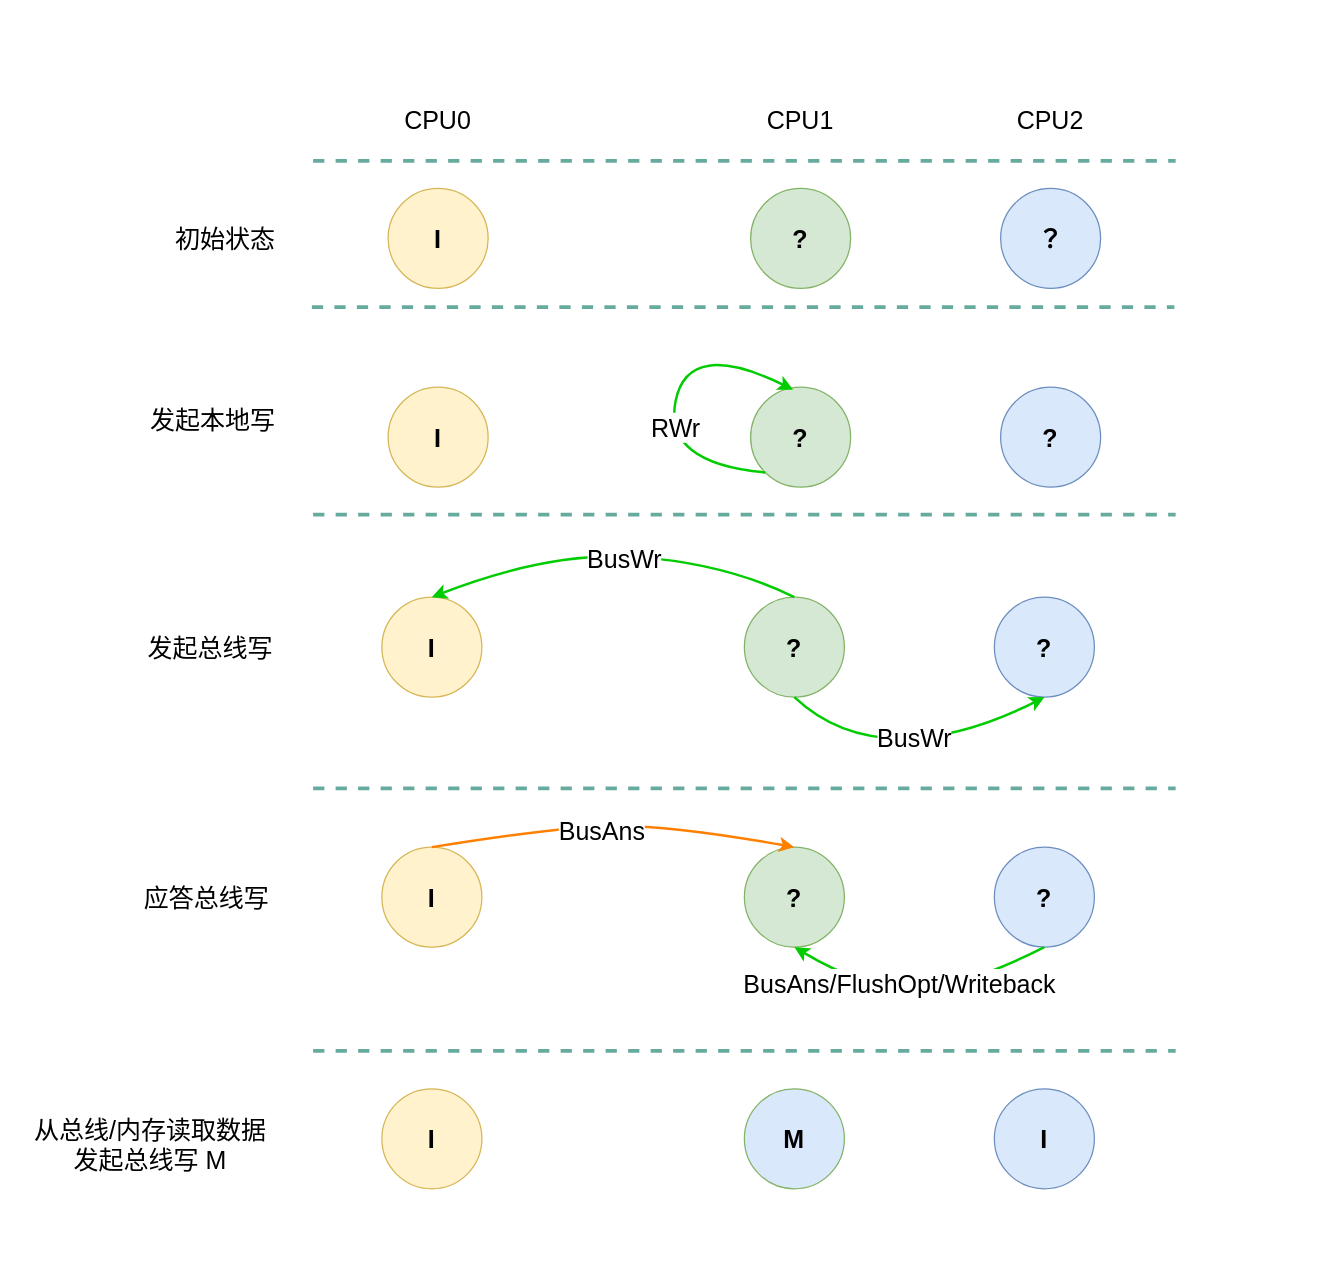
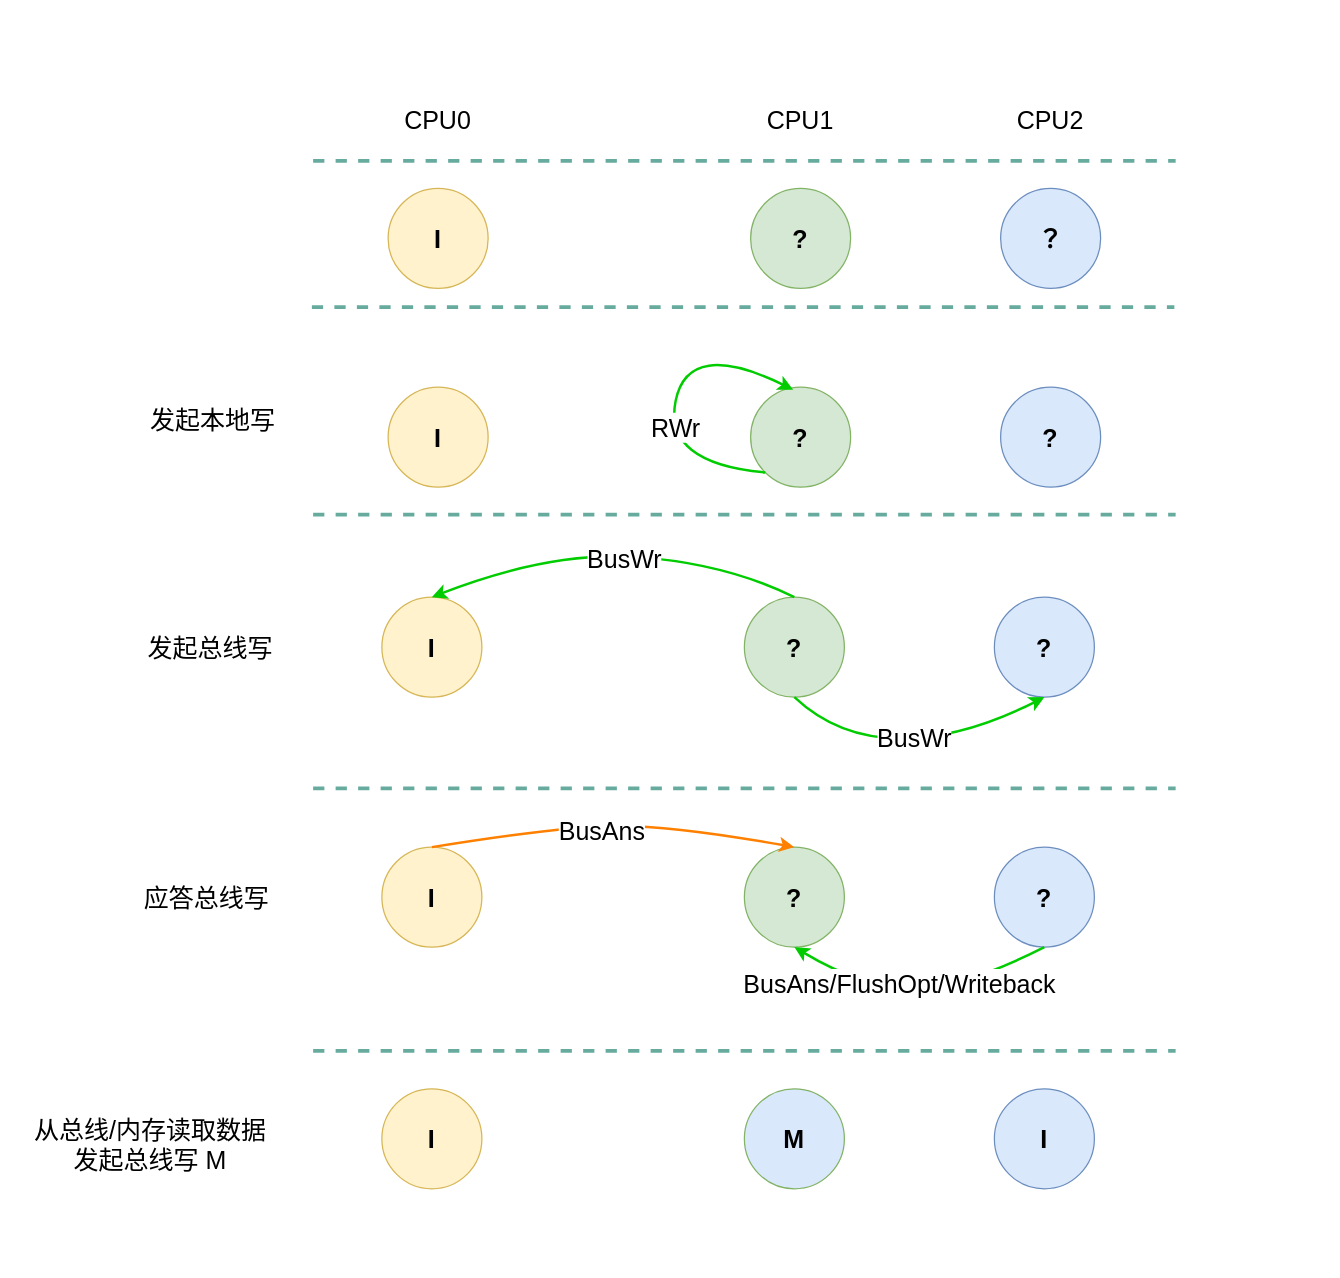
(226, 238) -> none
